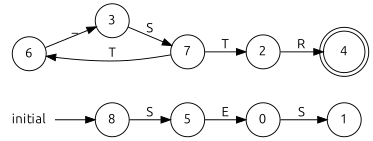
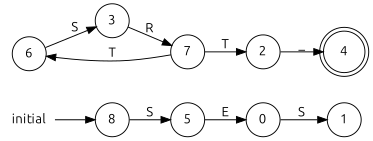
(75, 28) -> (75, 28)
(150, 29) -> (150, 29)
(302, 45) -> (302, 45)
